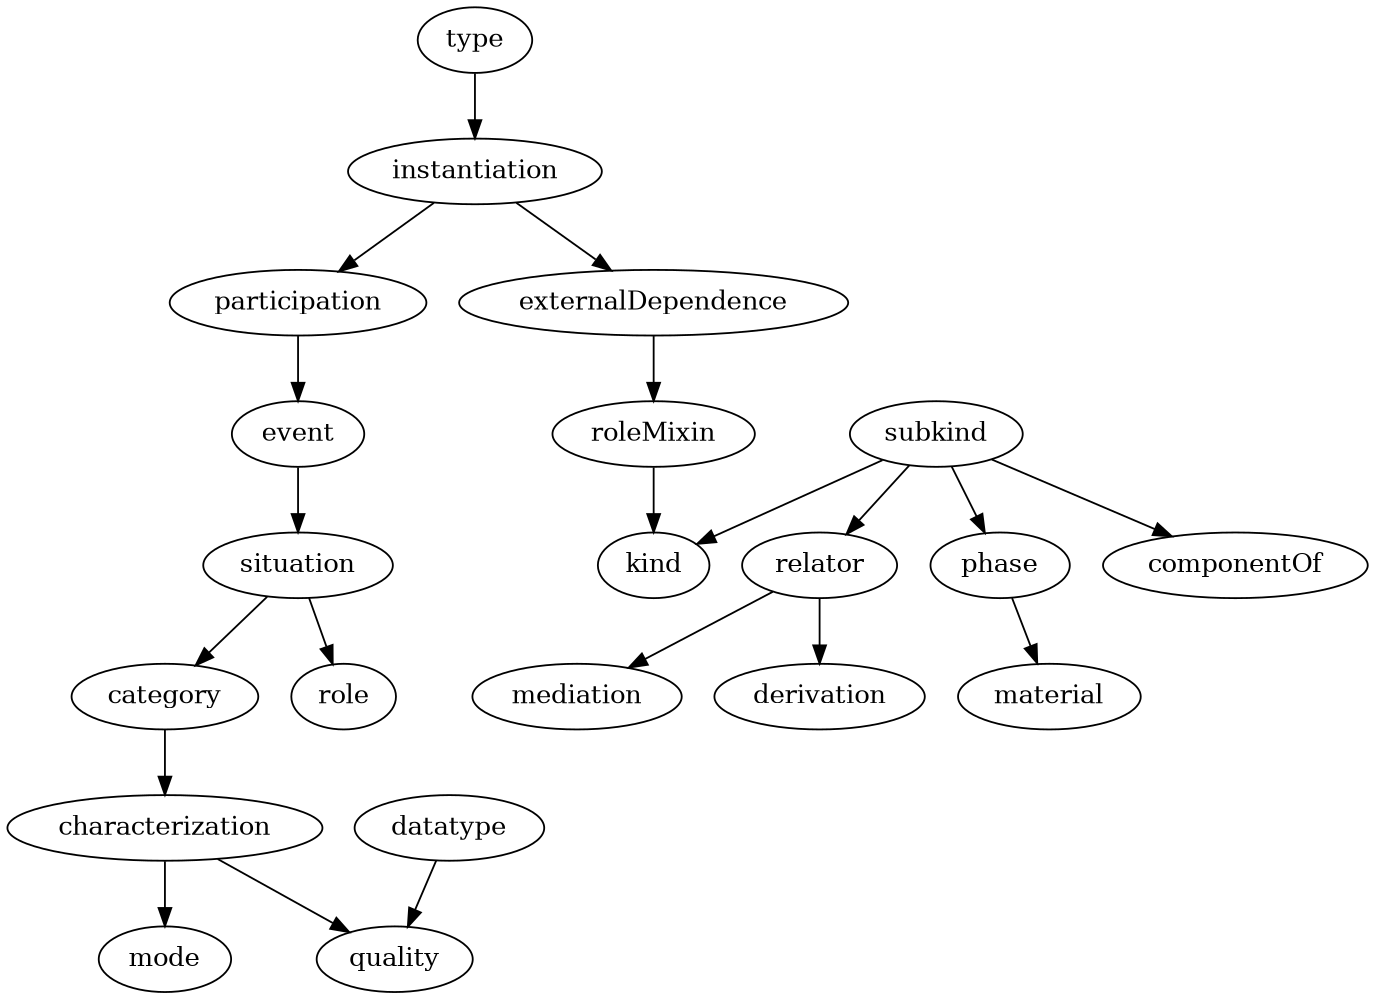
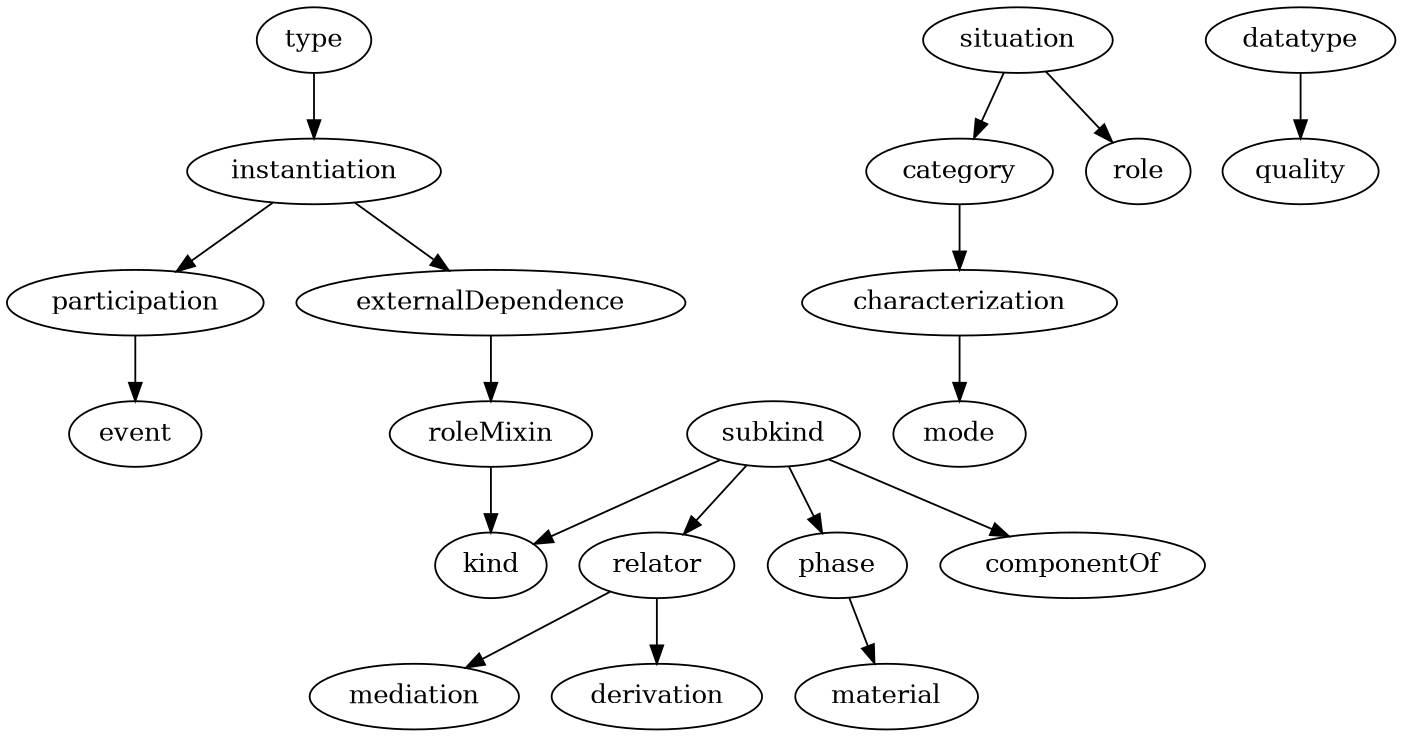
(298, 491) -> none
(275, 891) -> none
